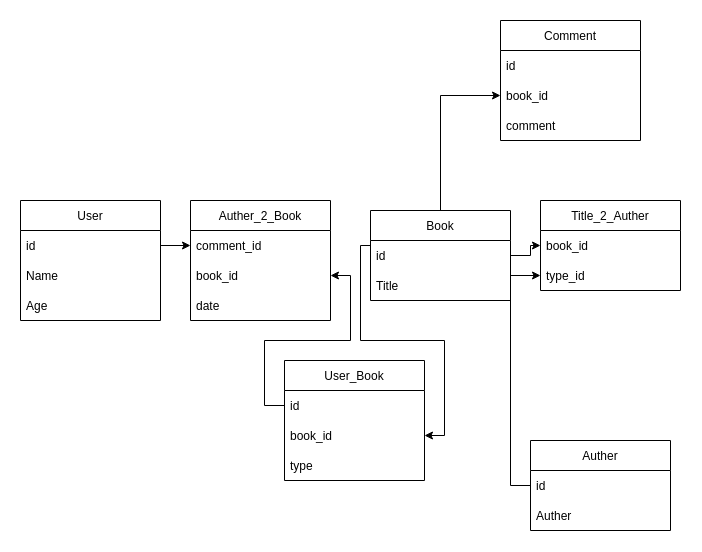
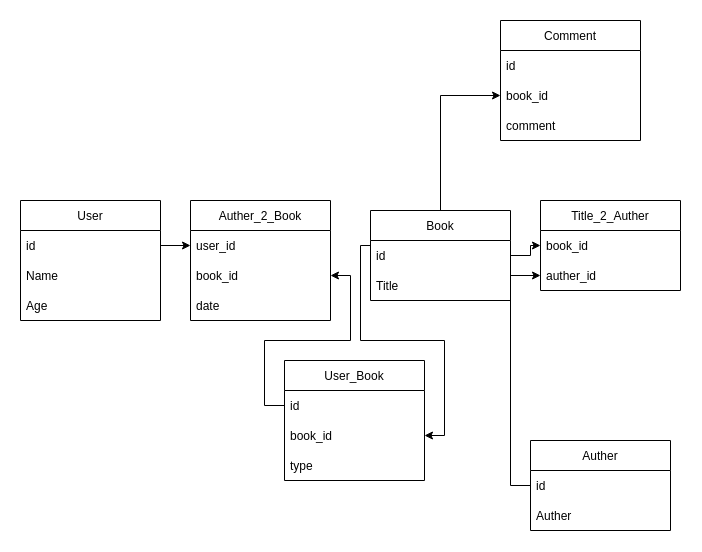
(228, 246) -> (218, 246)
(568, 276) -> (575, 276)
